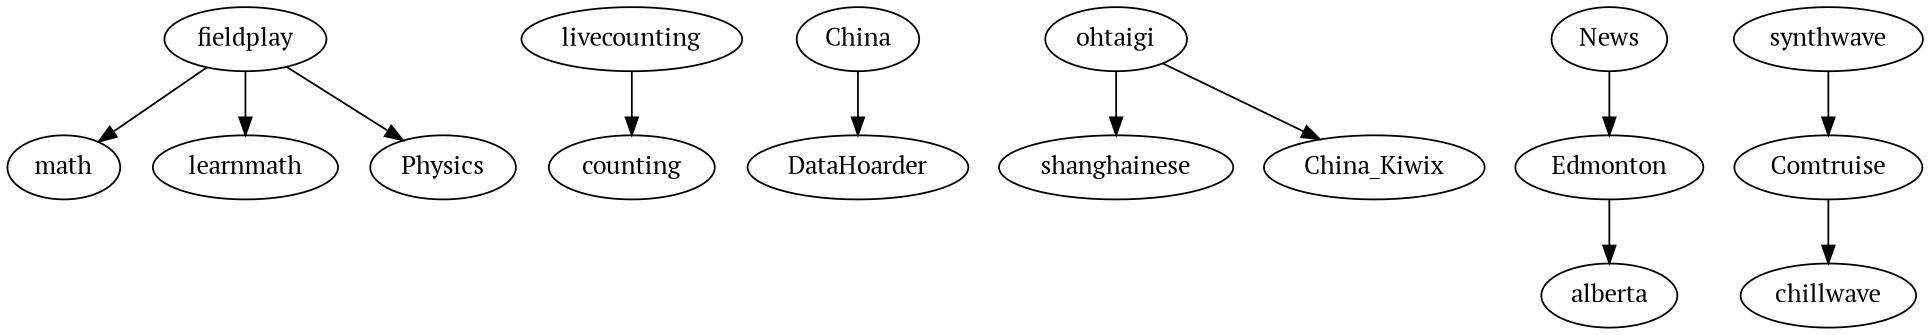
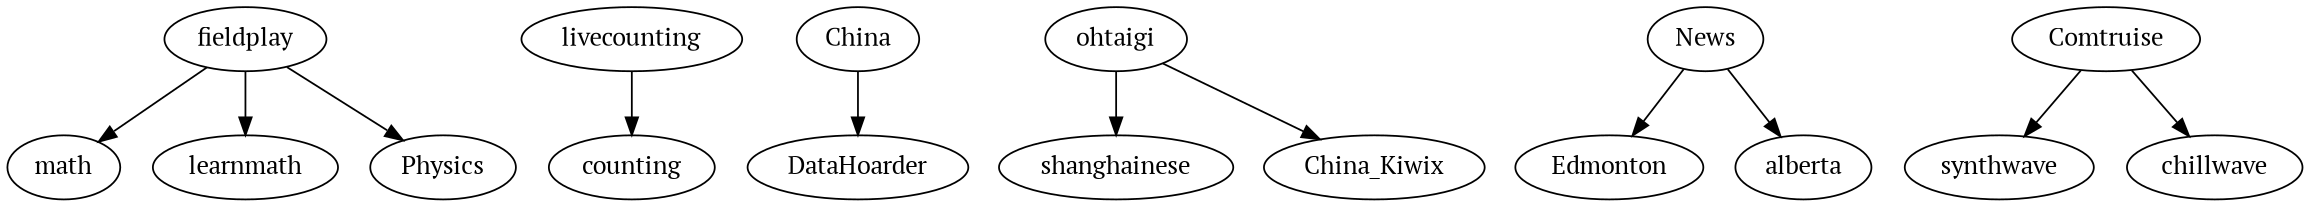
(1828, 95) -> (2059, 97)
(1609, 223) -> (1749, 96)
